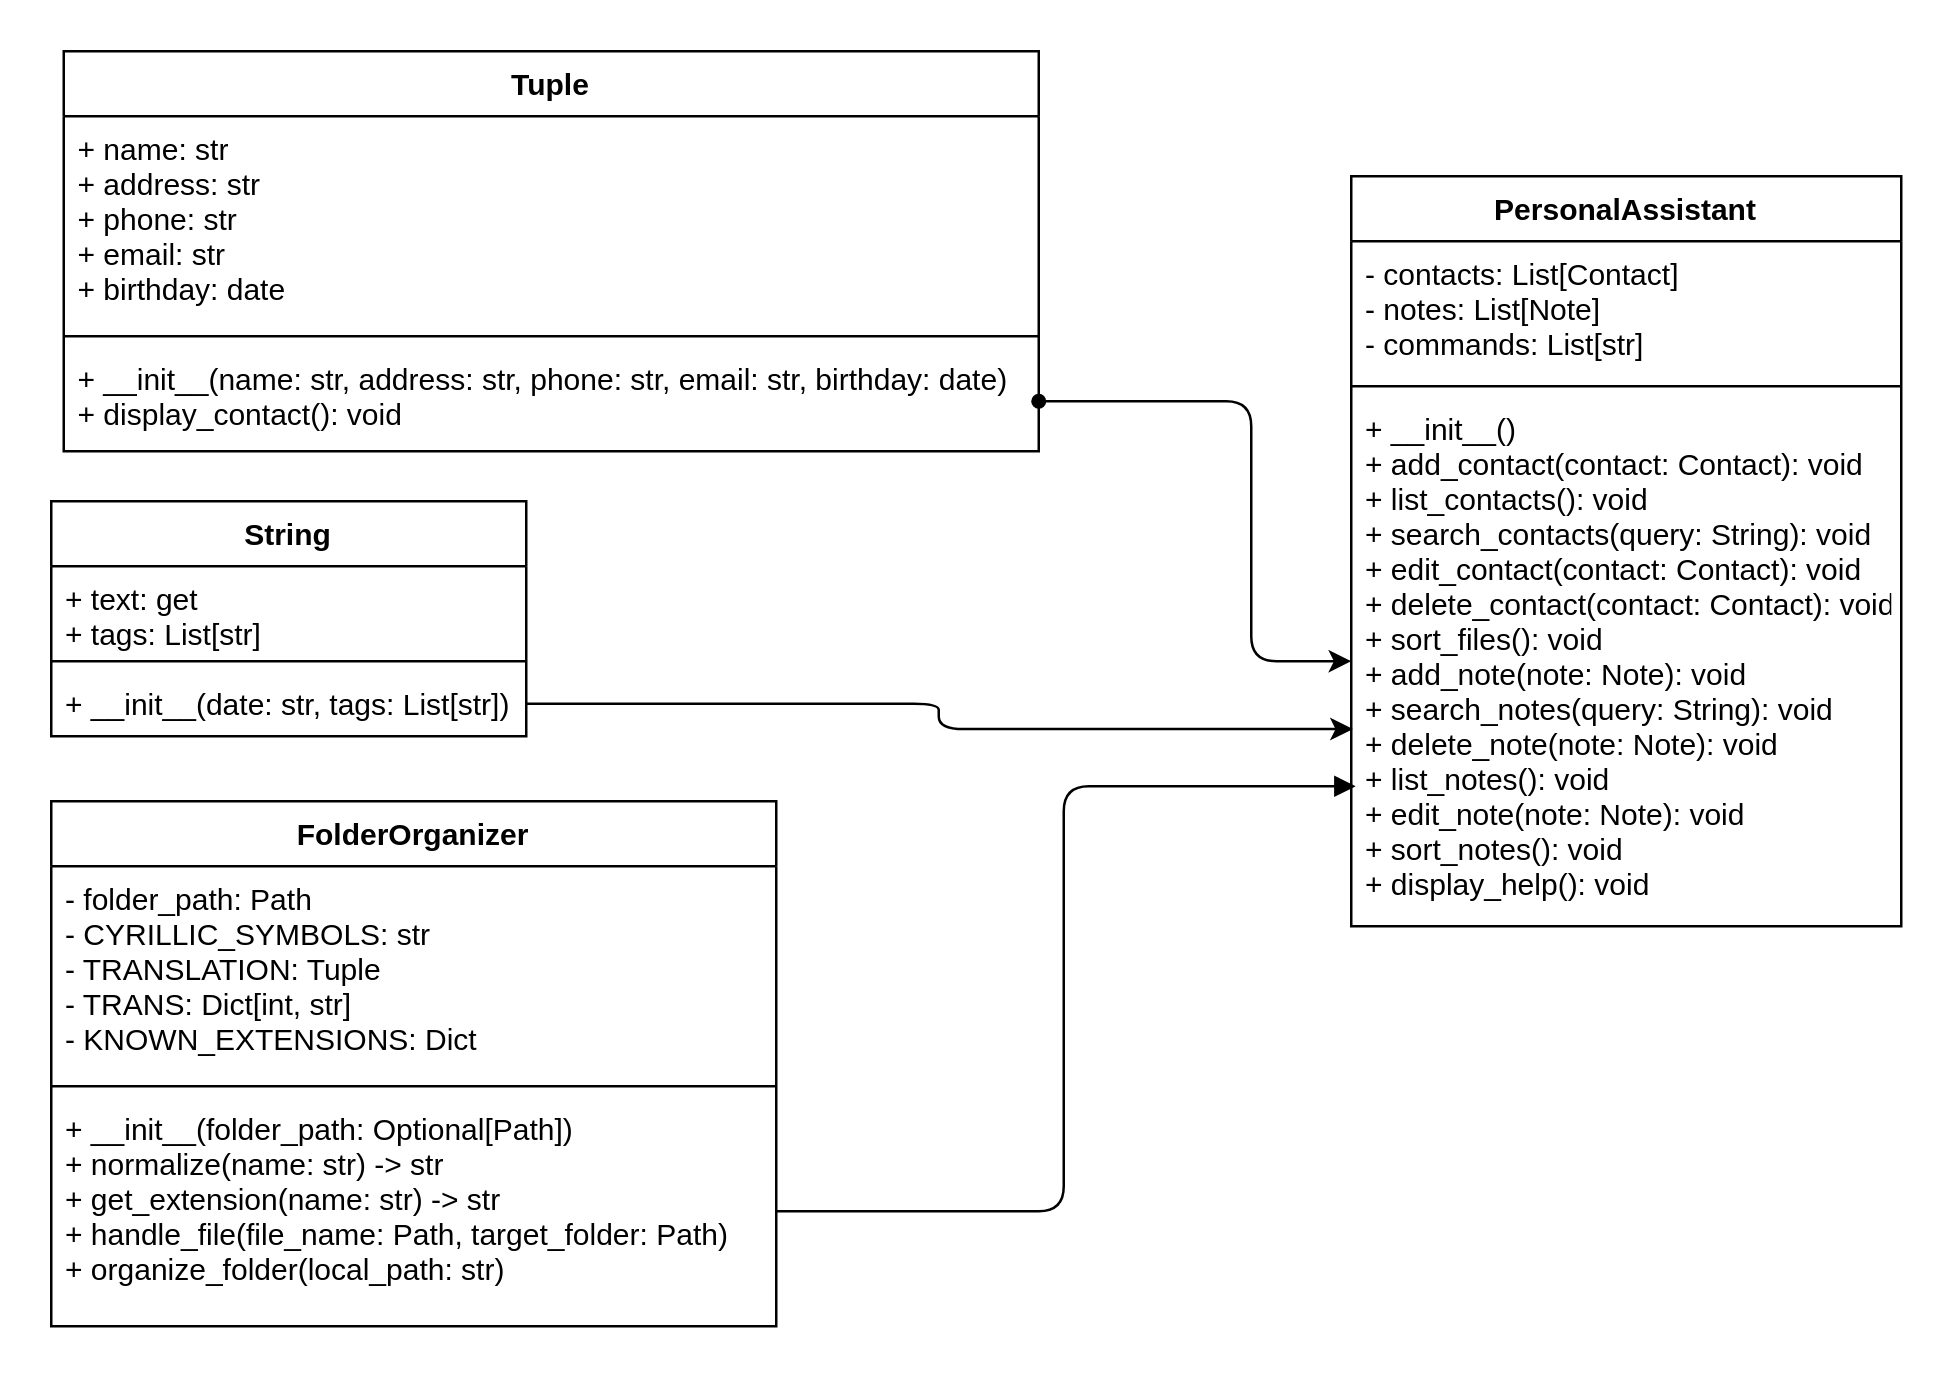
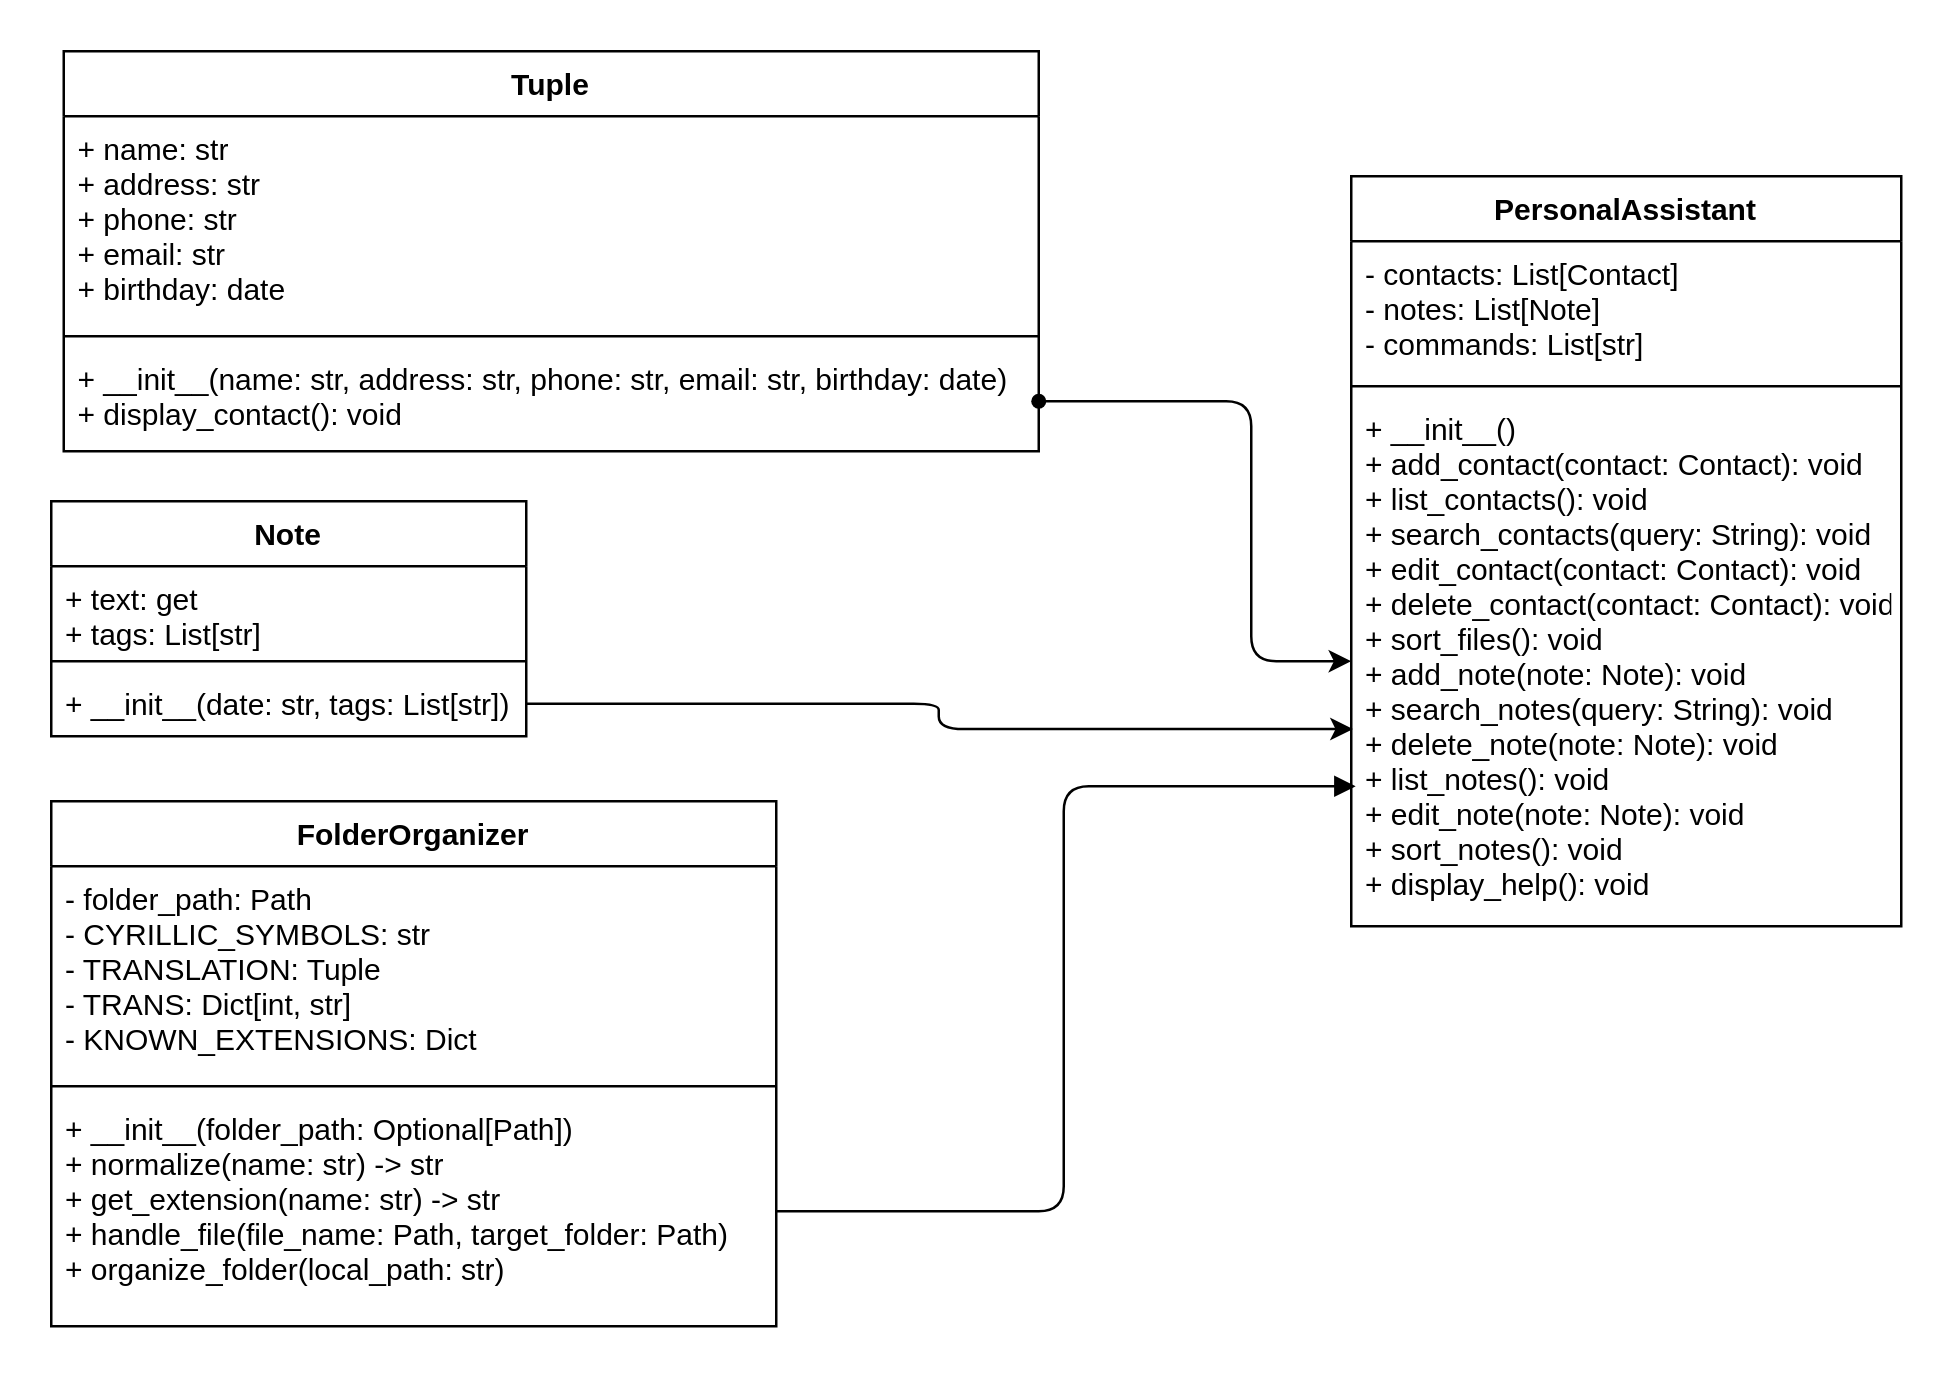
(288, 535) -> (288, 535)
